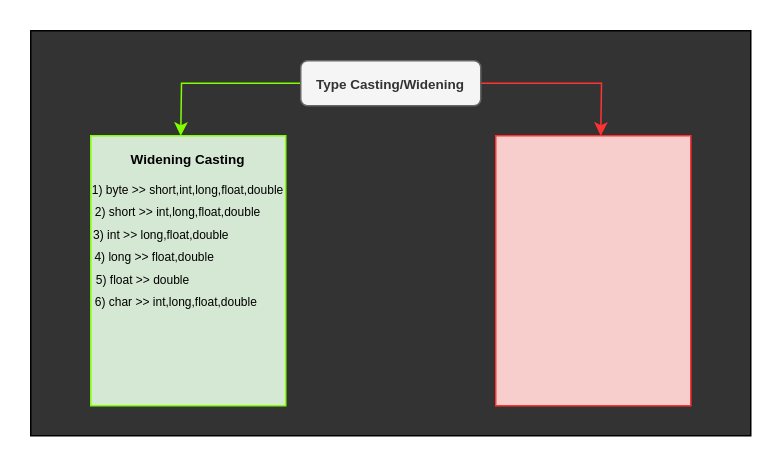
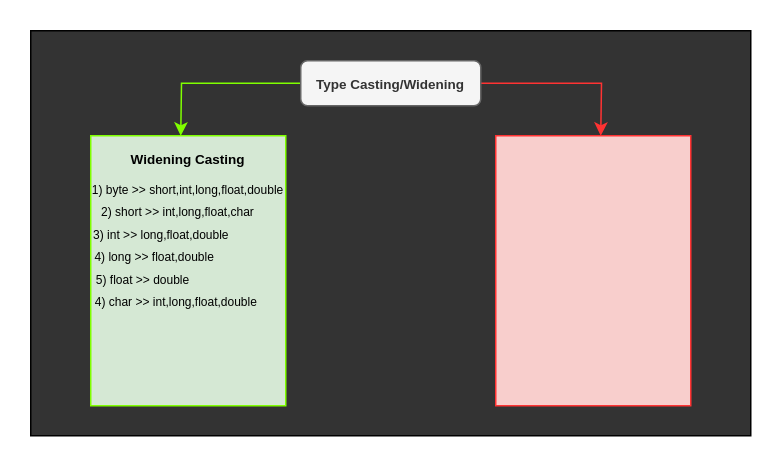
(173, 211) -> (173, 211)
(173, 301) -> (173, 301)
